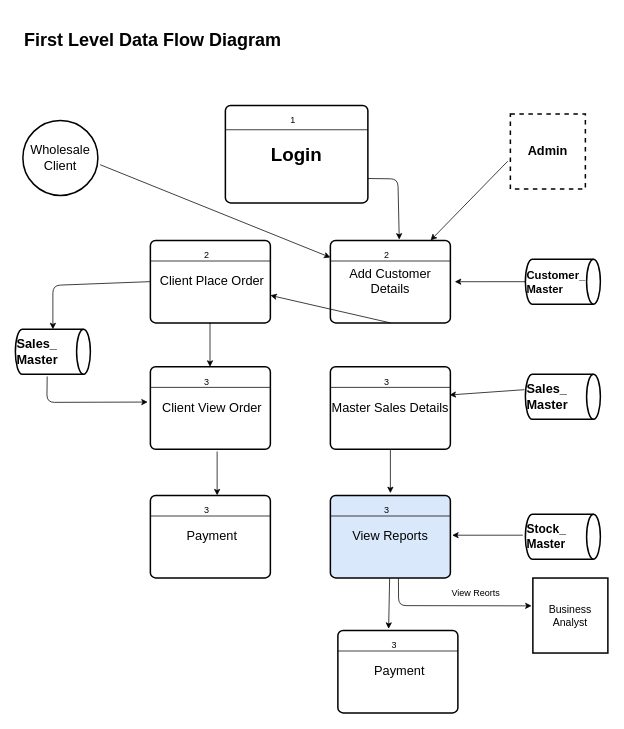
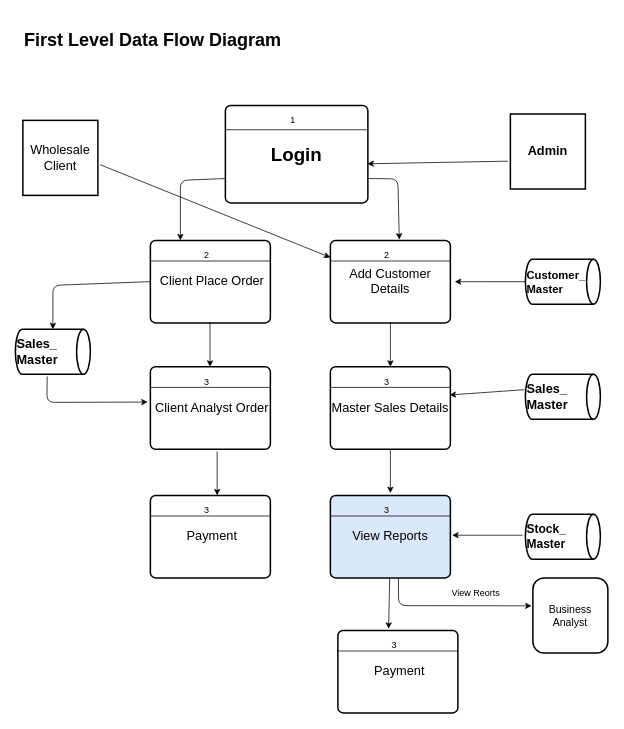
(548, 152) -> (548, 152)
(60, 158) -> (60, 158)
none -> (180, 188)
(467, 203) -> (489, 162)
(333, 310) -> (390, 342)
(210, 408) -> (210, 408)
(570, 616) -> (570, 616)
